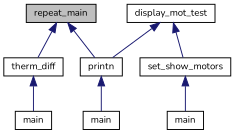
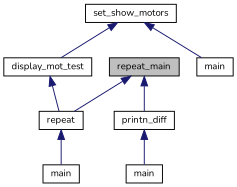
(180, 45) -> (85, 43)
(33, 67) -> (144, 120)
(101, 67) -> (61, 120)
